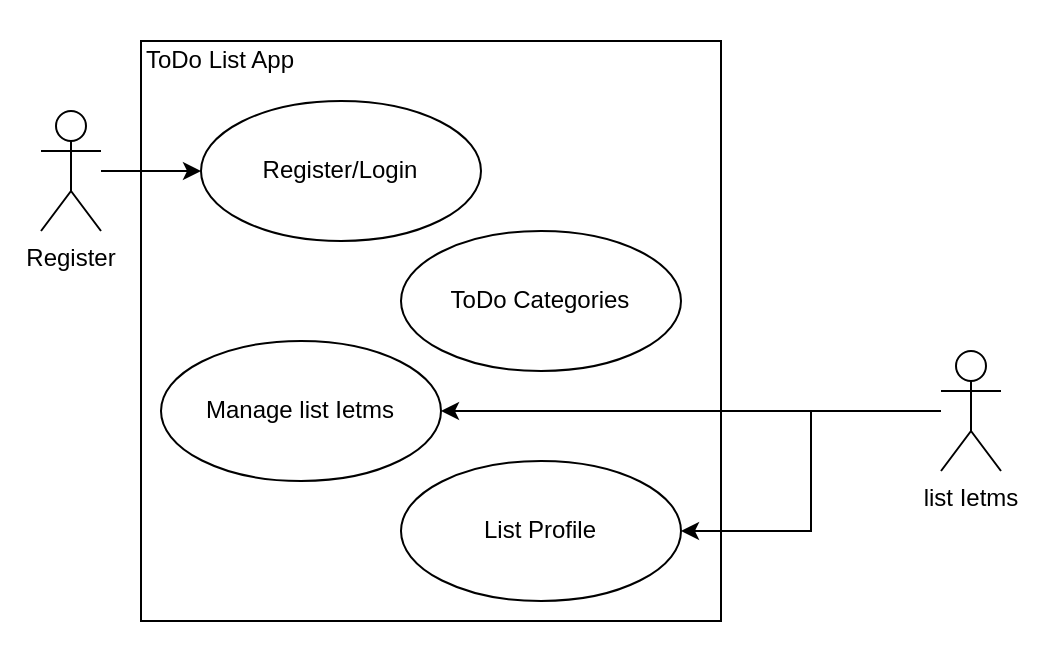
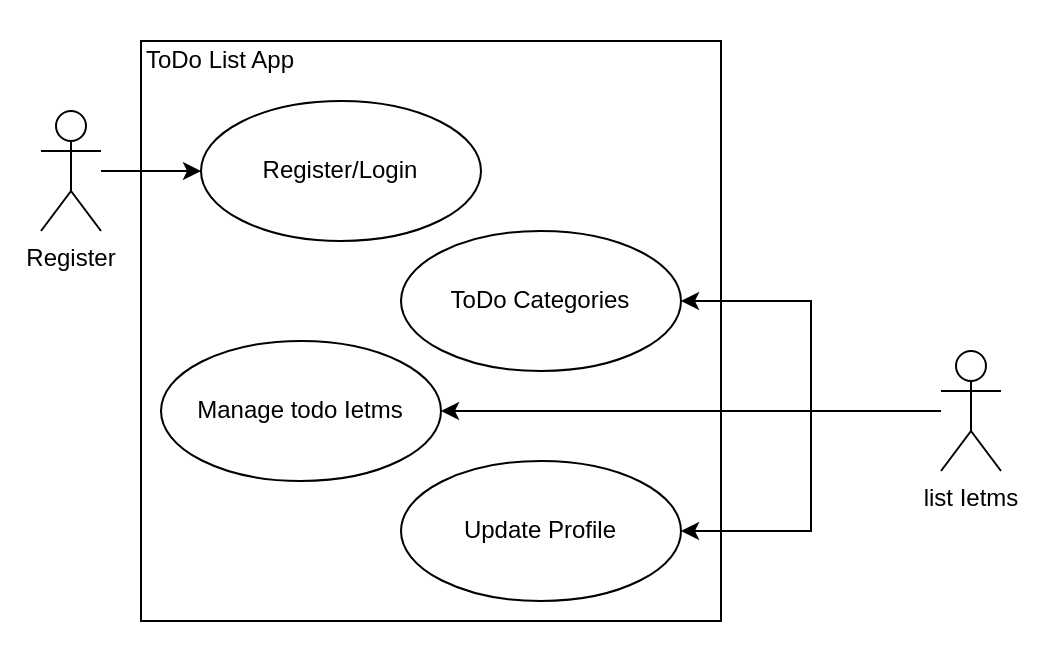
none -> (806, 301)
(301, 411) -> (301, 411)
(541, 531) -> (541, 531)
